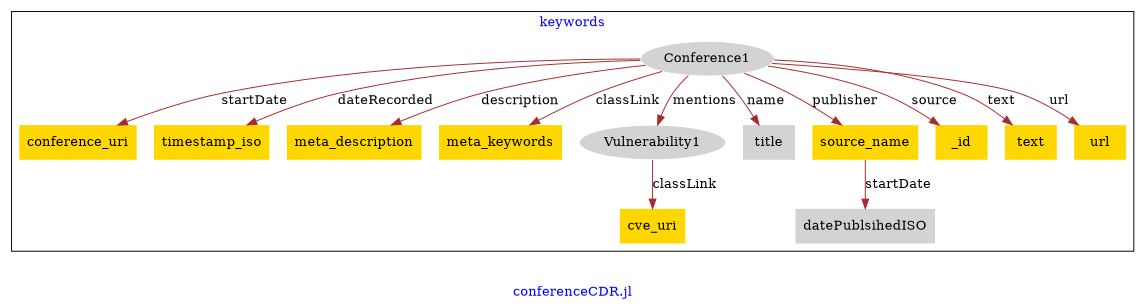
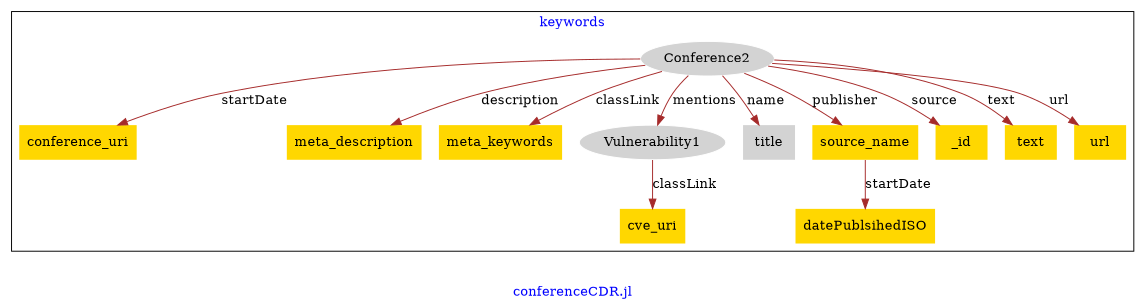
(707, 59) -> (707, 59)
(212, 142) -> none
(865, 226) -> (865, 226)
